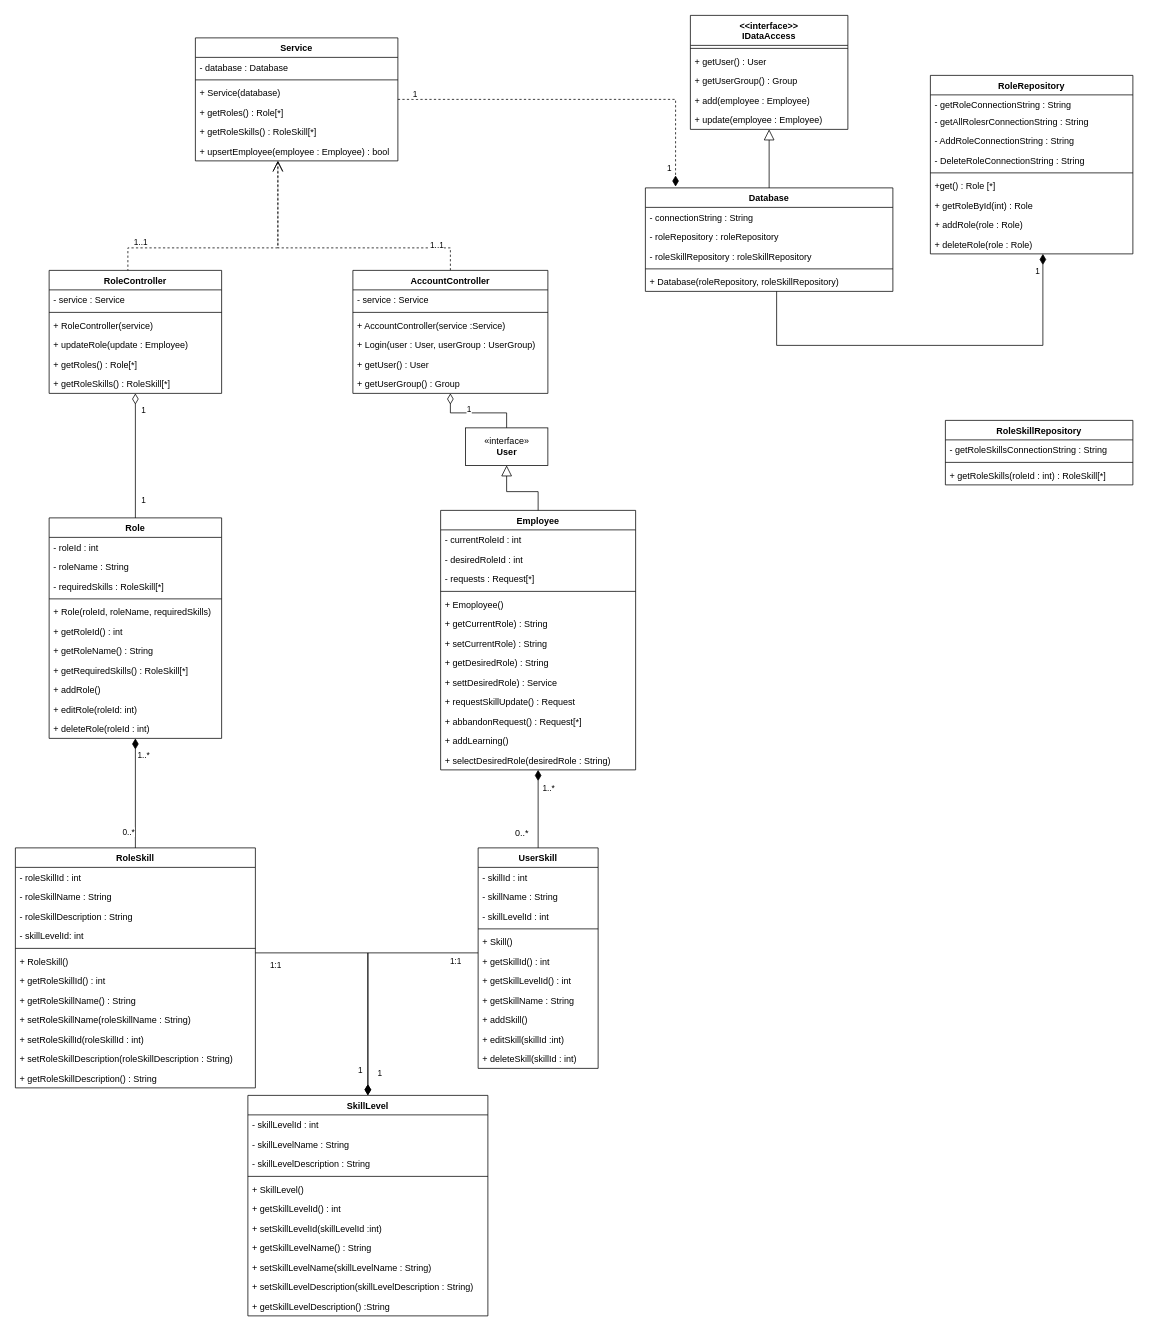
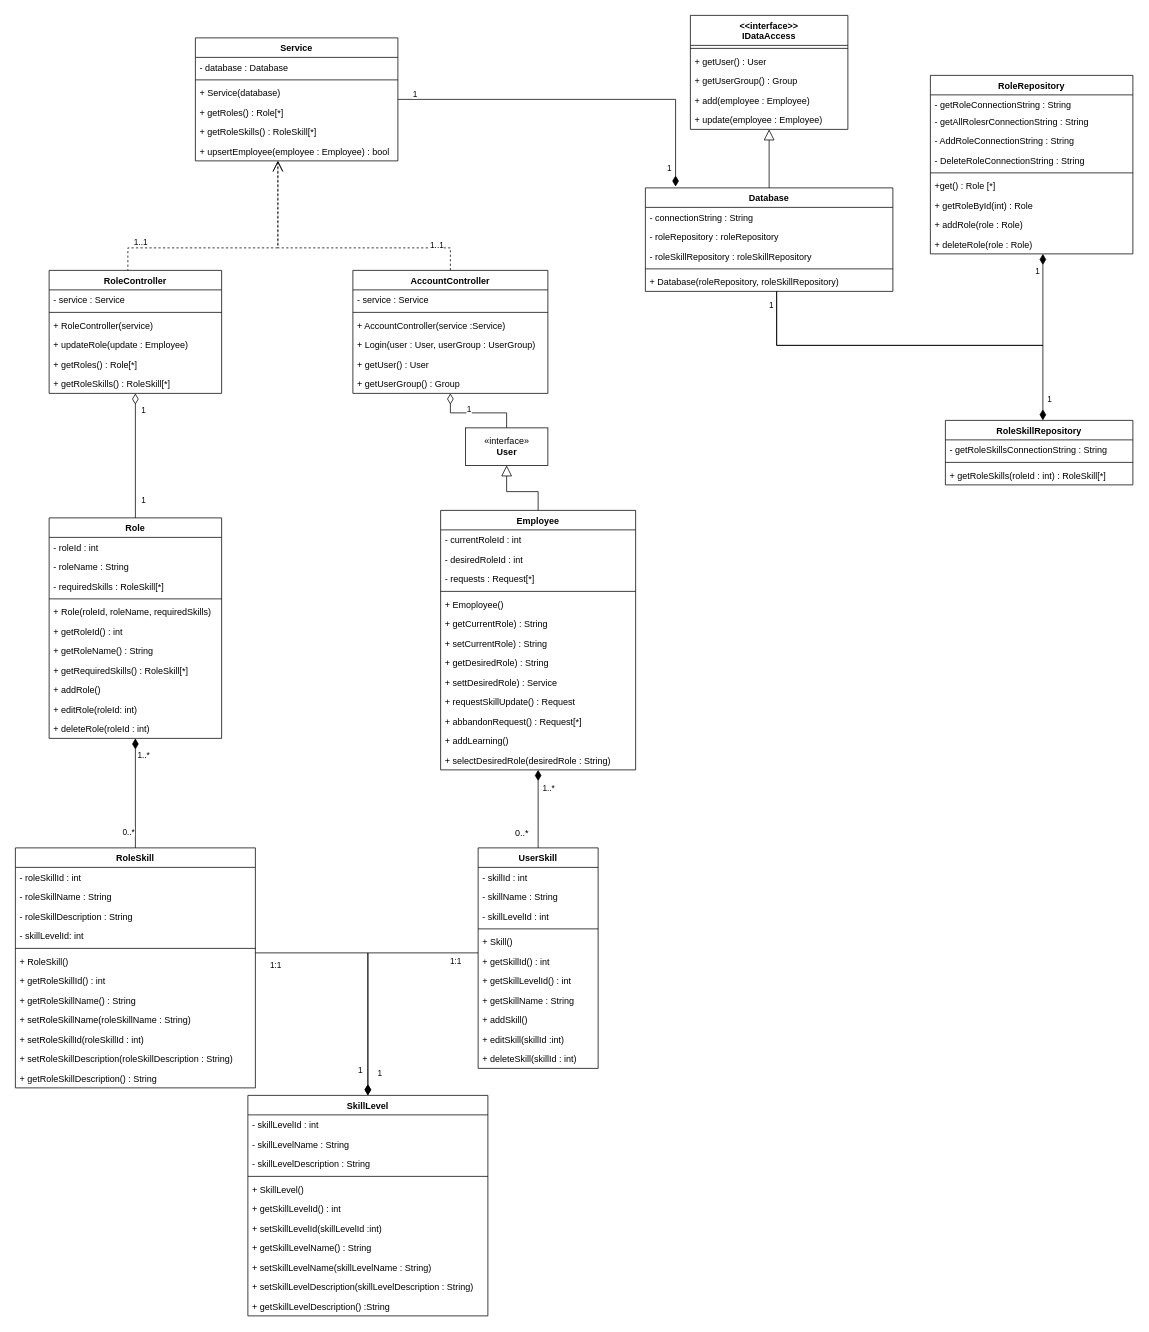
(575, 99) -> (575, 99)
none -> (1043, 409)
